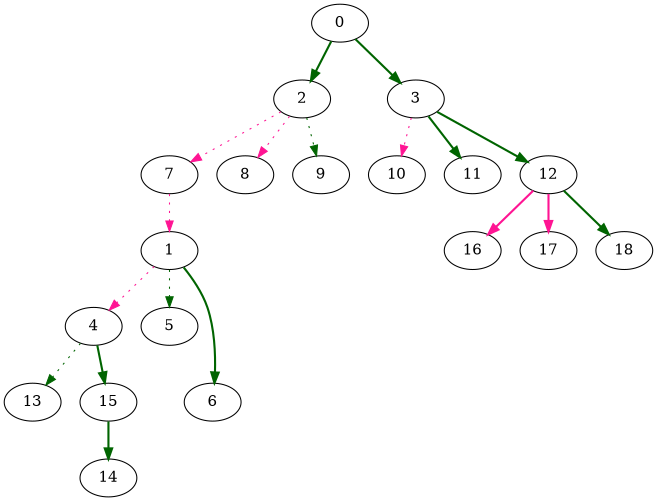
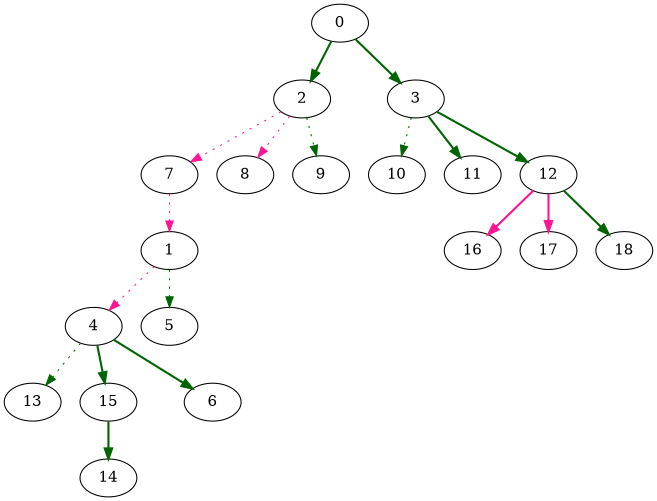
(408, 132) -> (408, 132)
(210, 317) -> (149, 361)
